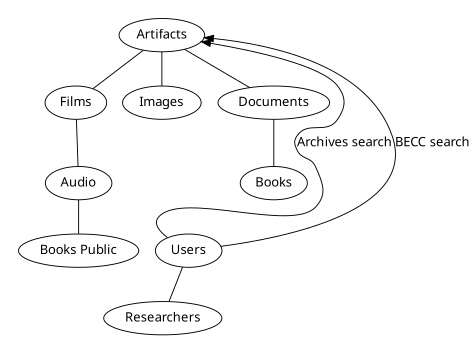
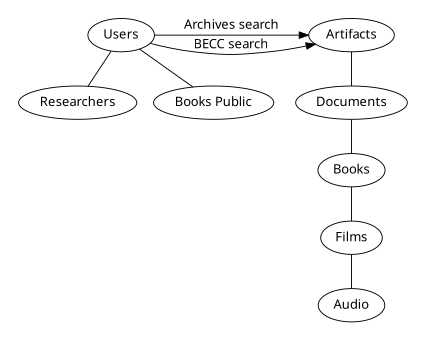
(118, 69) -> (352, 204)
(162, 103) -> none
(79, 217) -> (166, 68)
